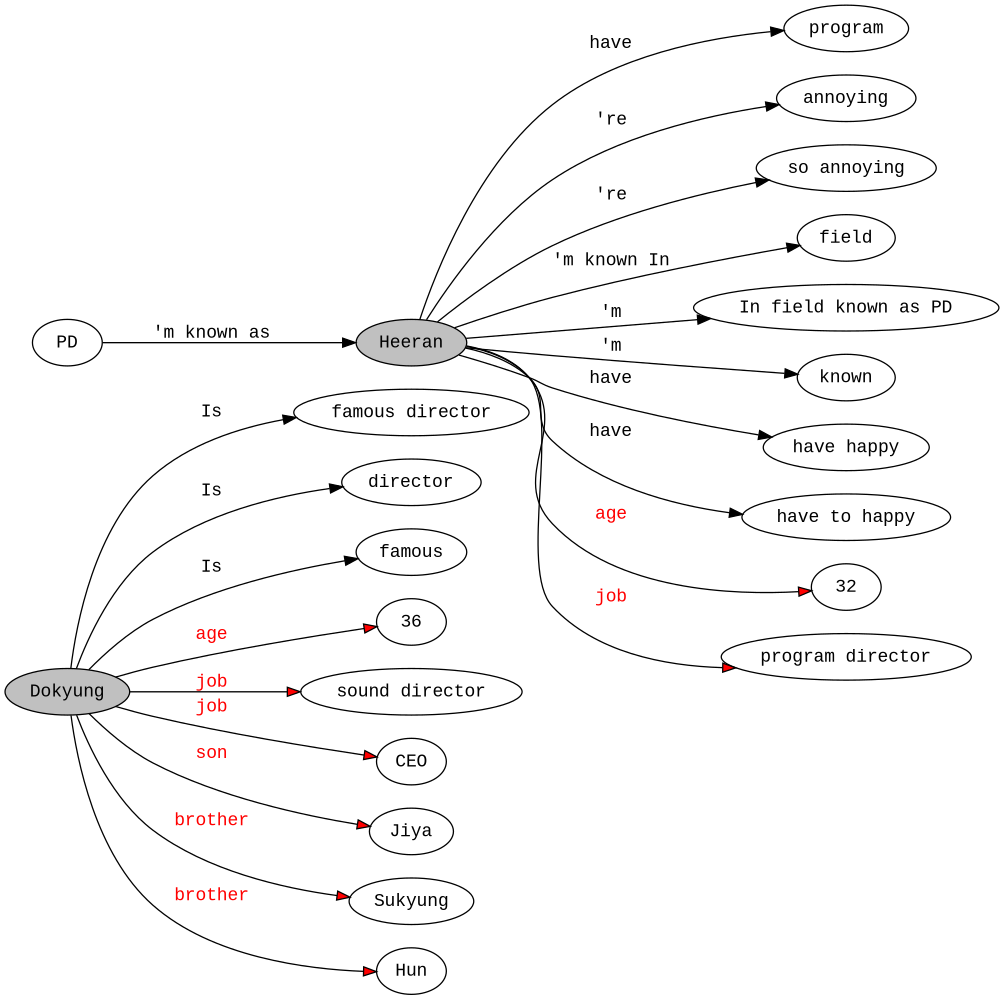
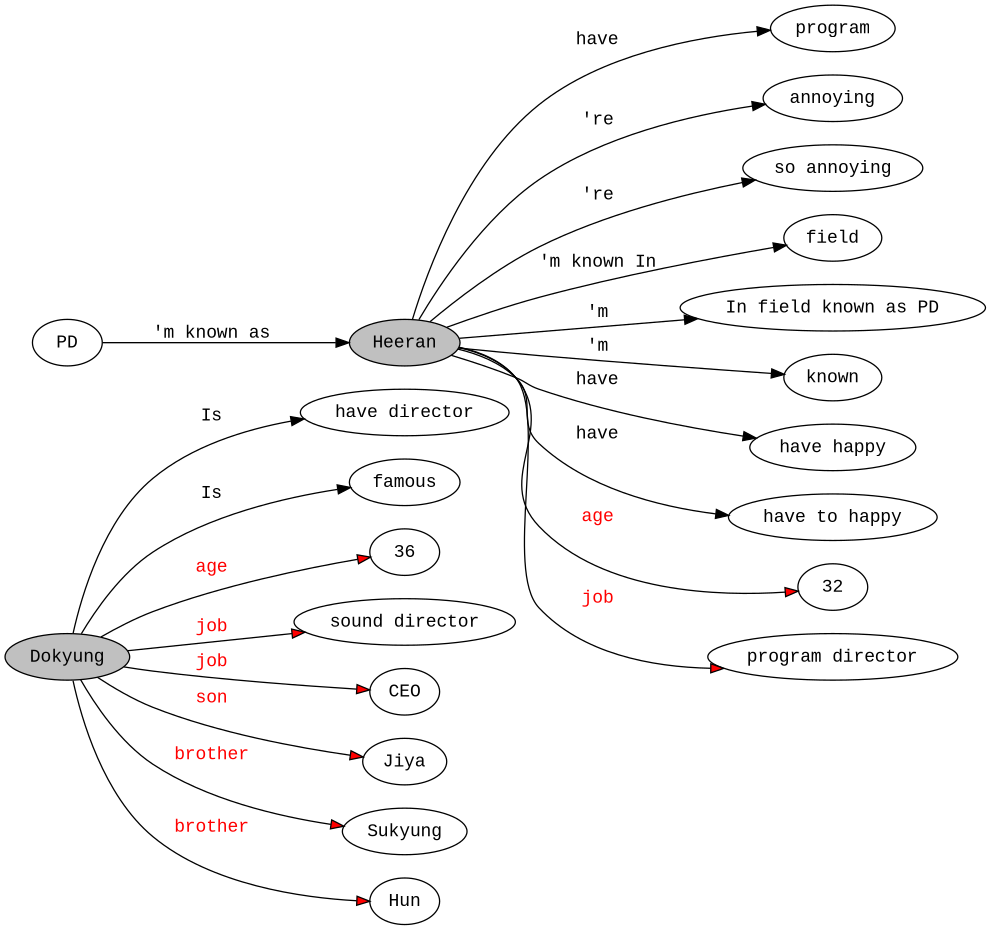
(411, 412) -> (405, 412)
(411, 482) -> none
